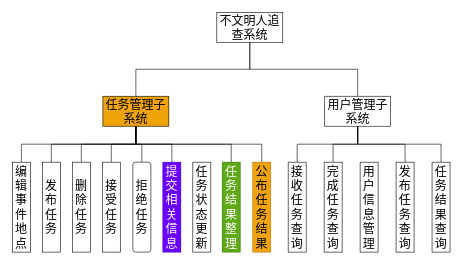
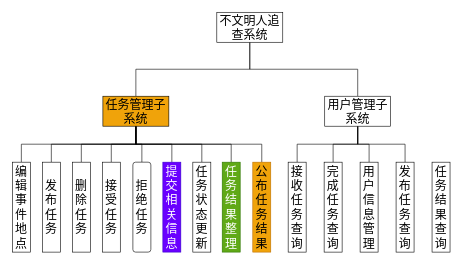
(433, 144) -> none
none -> (202, 154)
none -> (369, 154)
